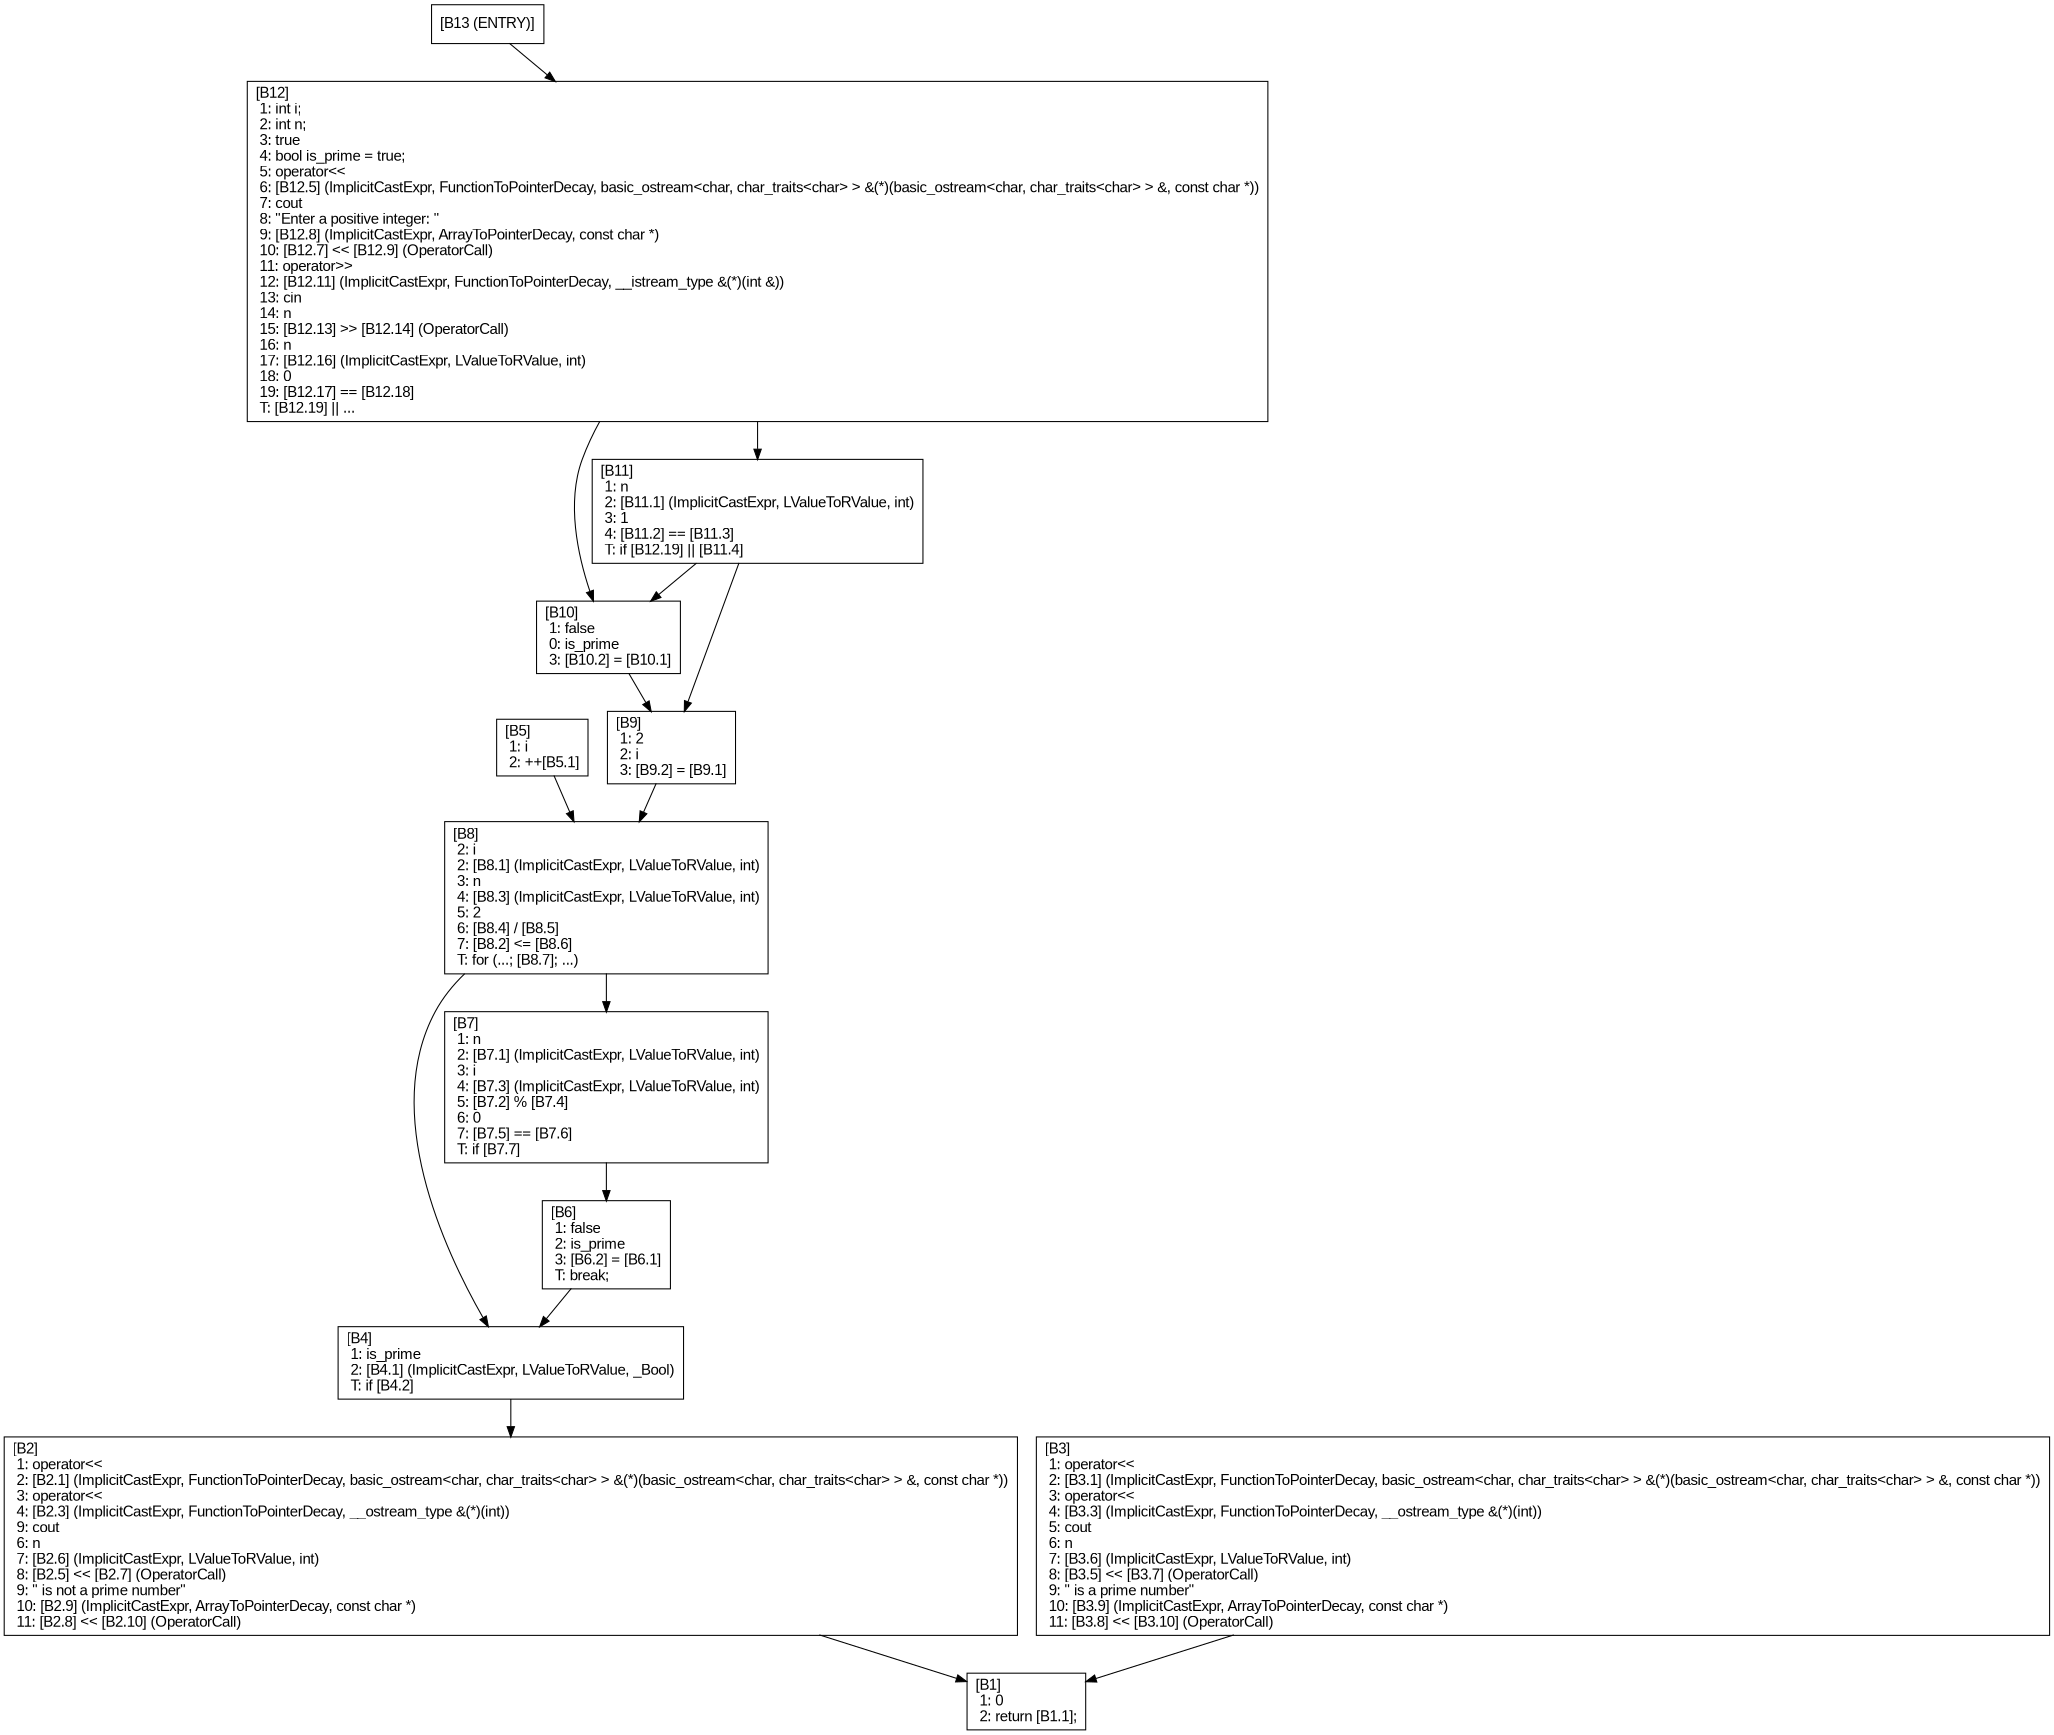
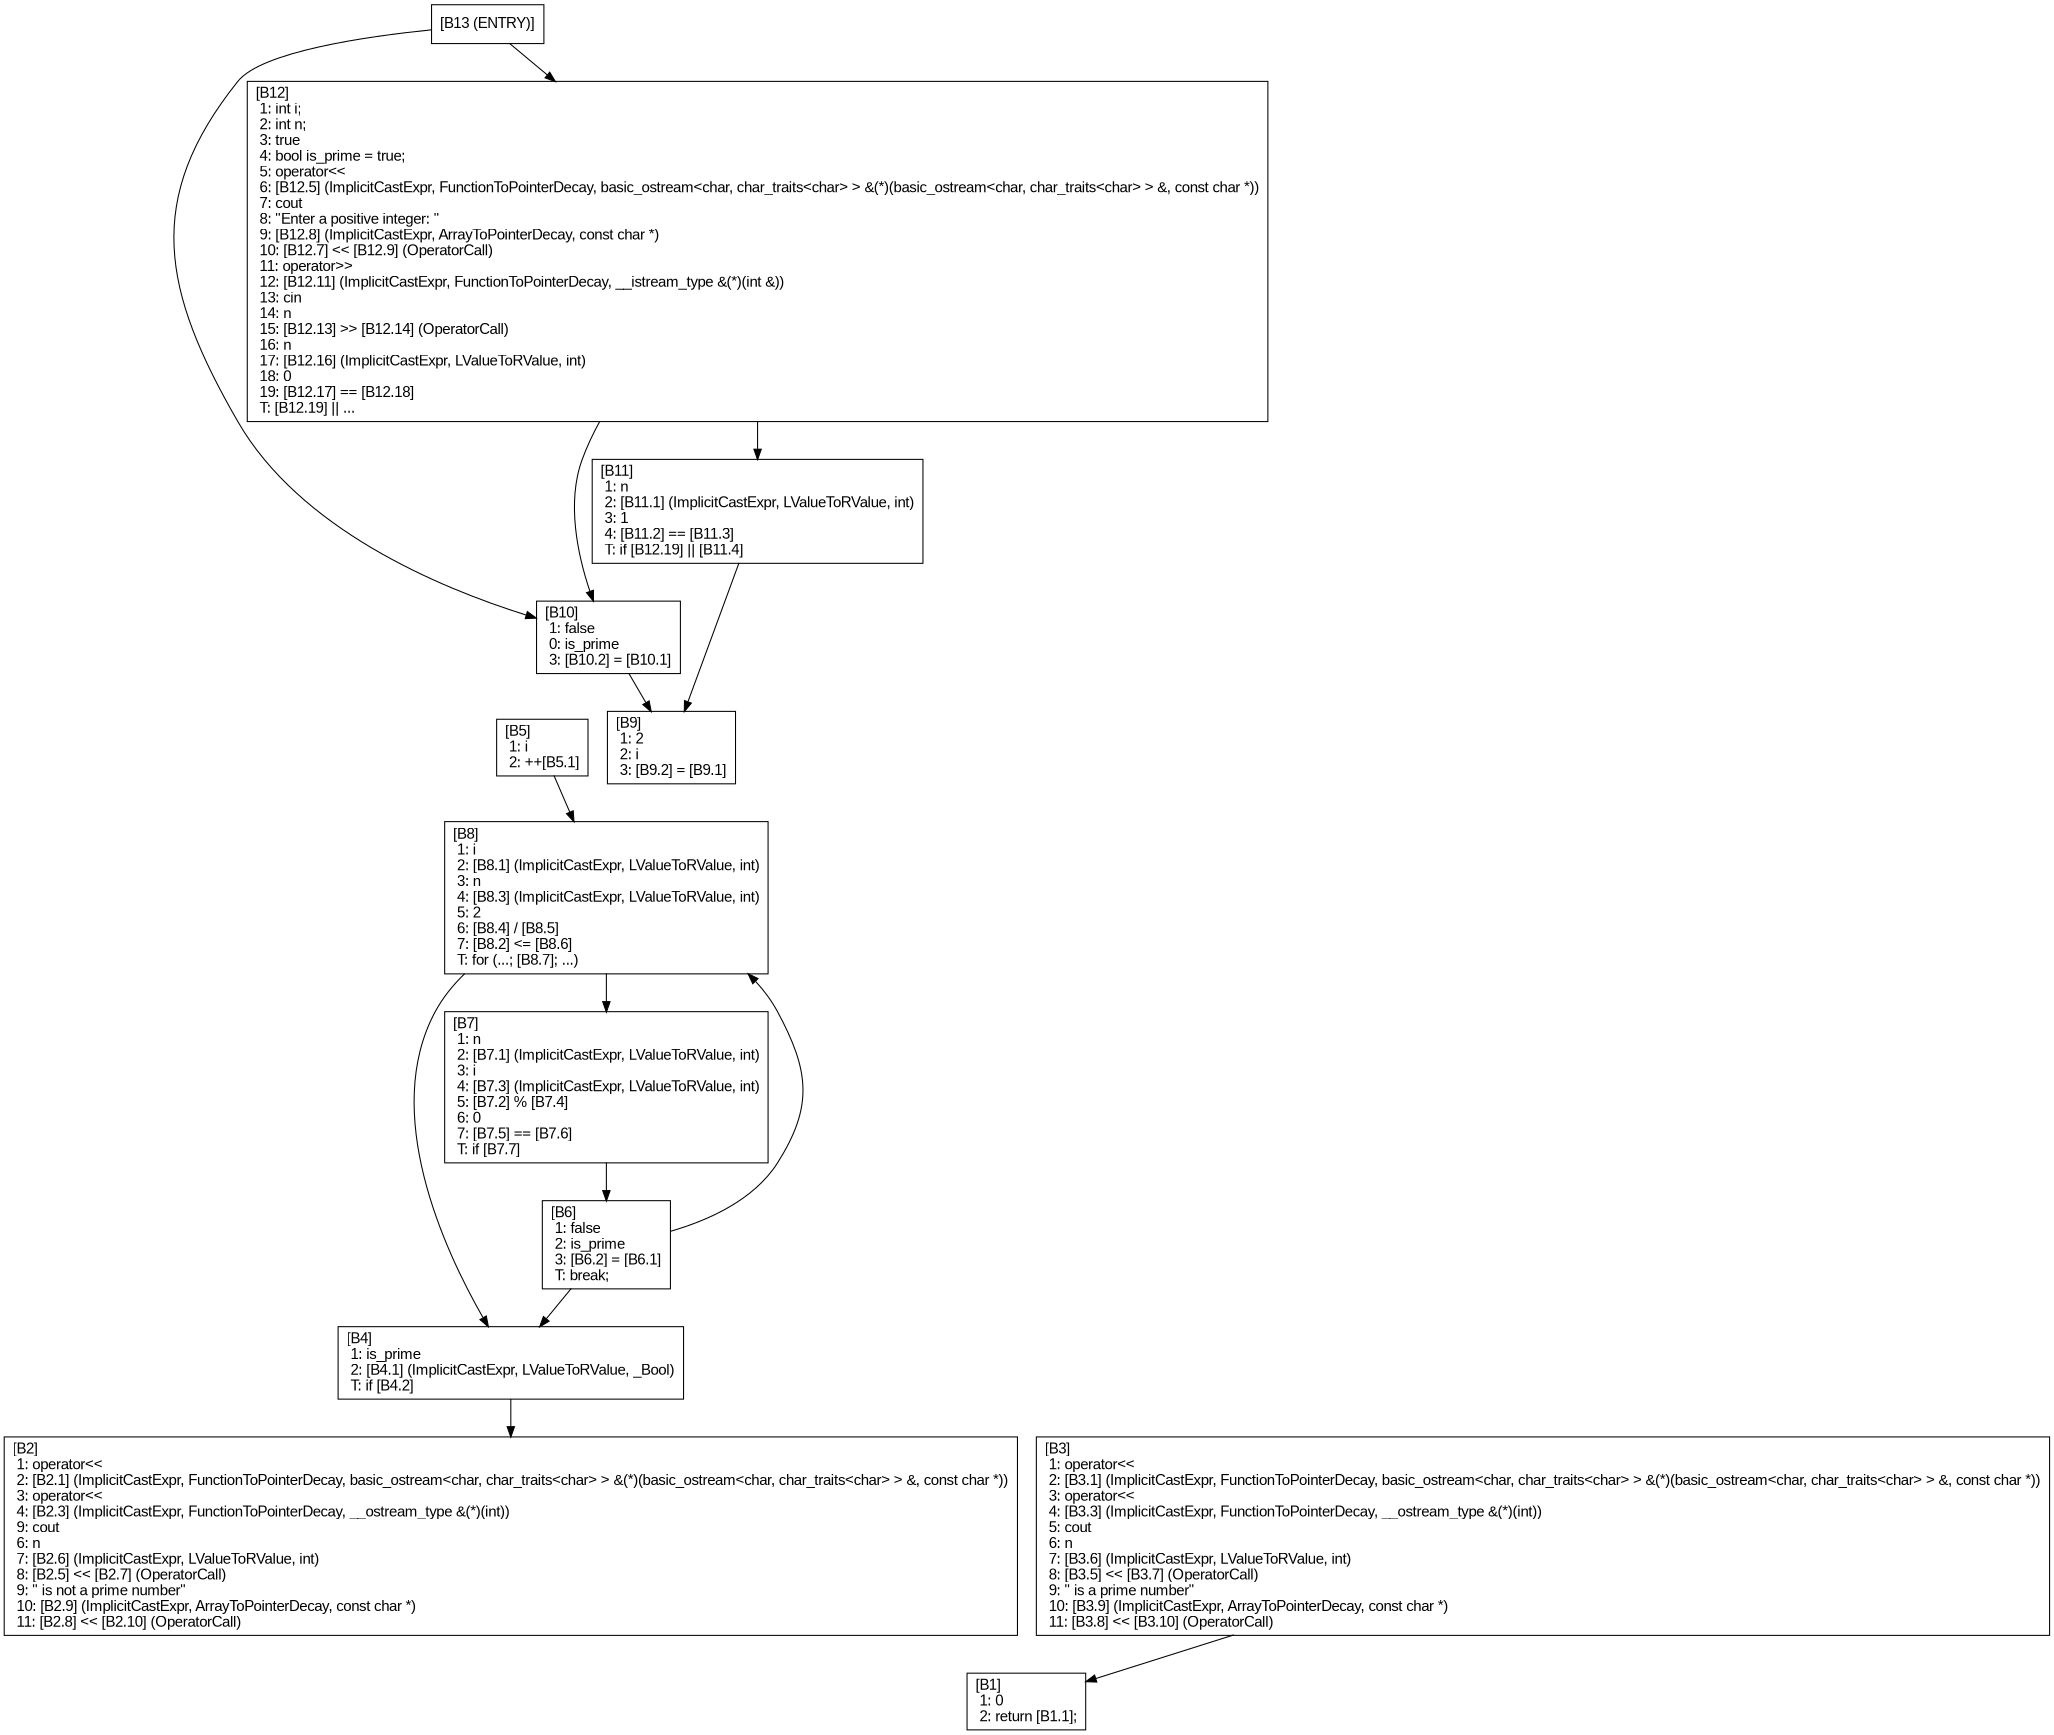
(678, 579) -> (191, 324)
(650, 798) -> (794, 1132)
(465, 850) -> (465, 850)
(888, 1657) -> none
